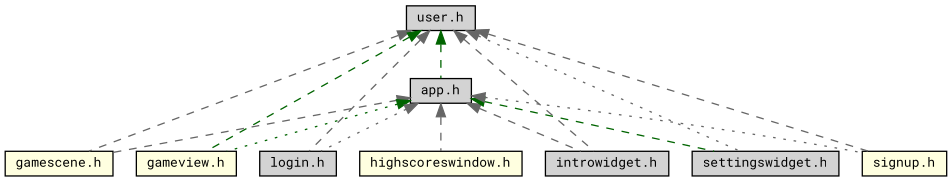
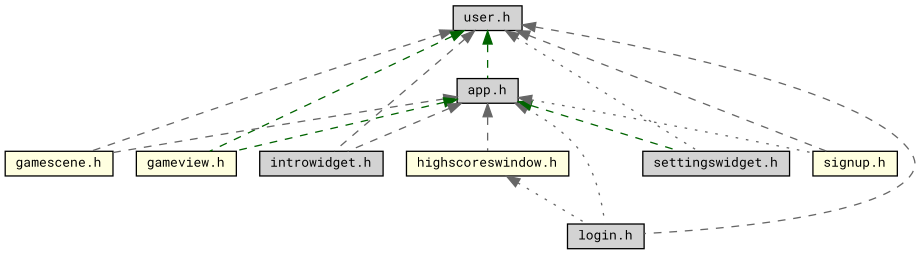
(312, 128) -> (339, 127)
none -> (552, 203)
